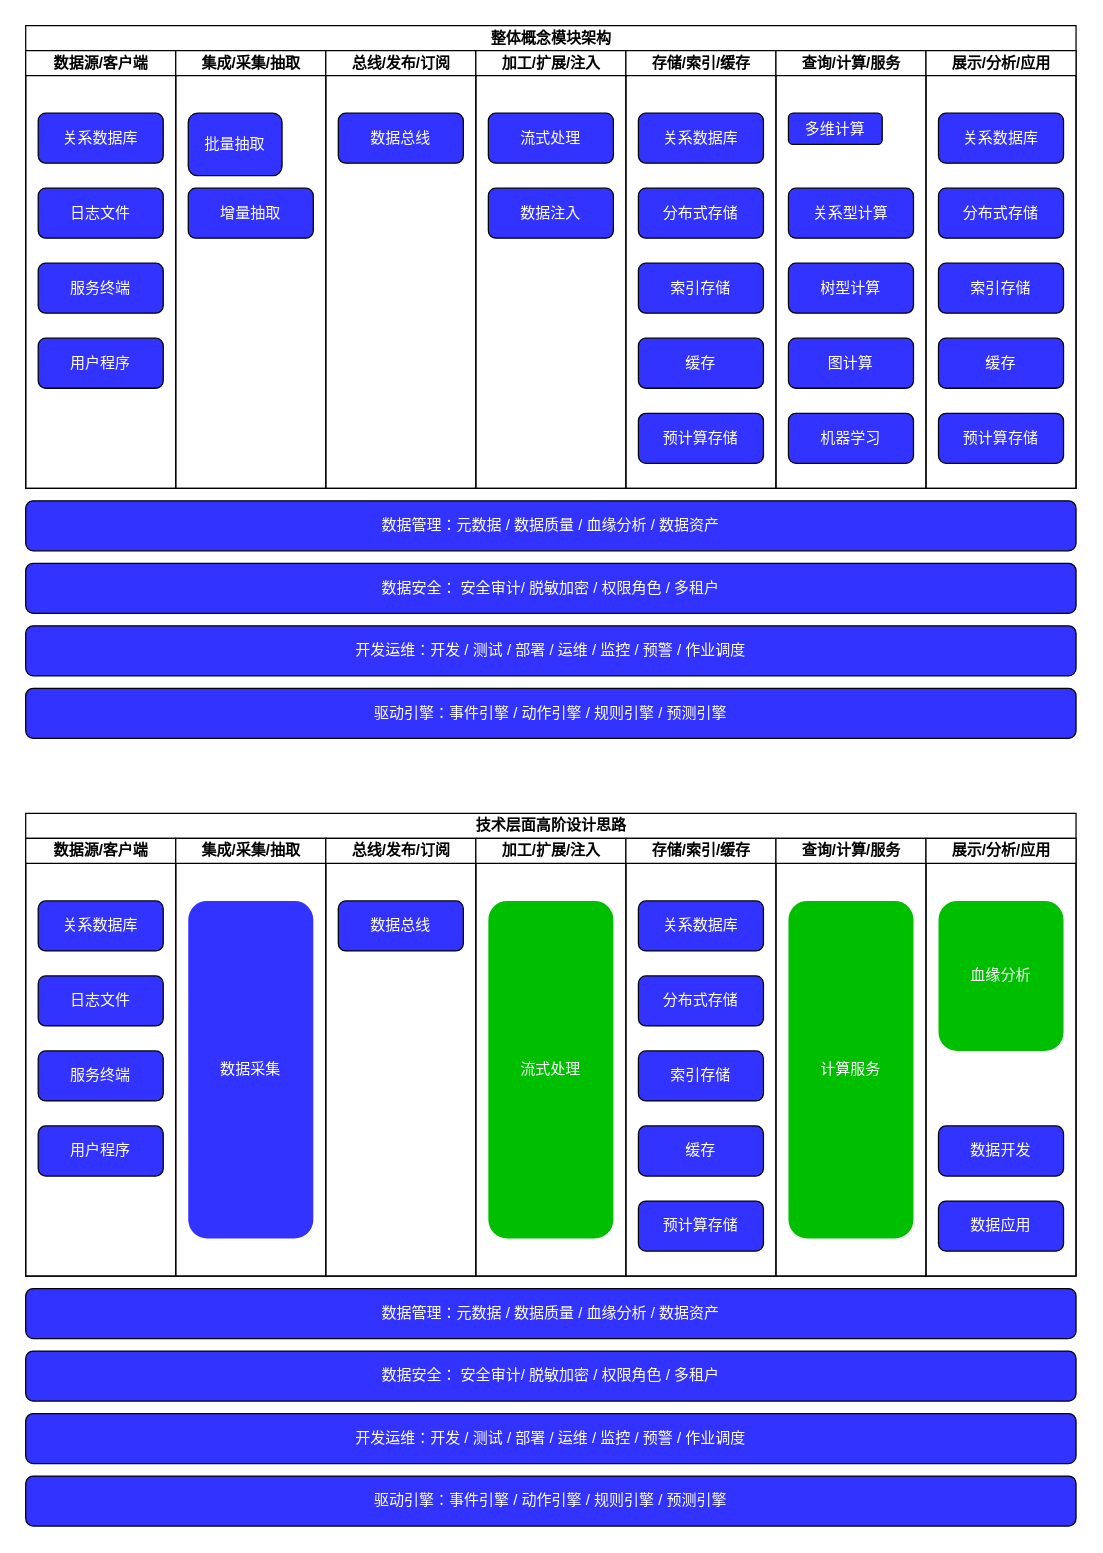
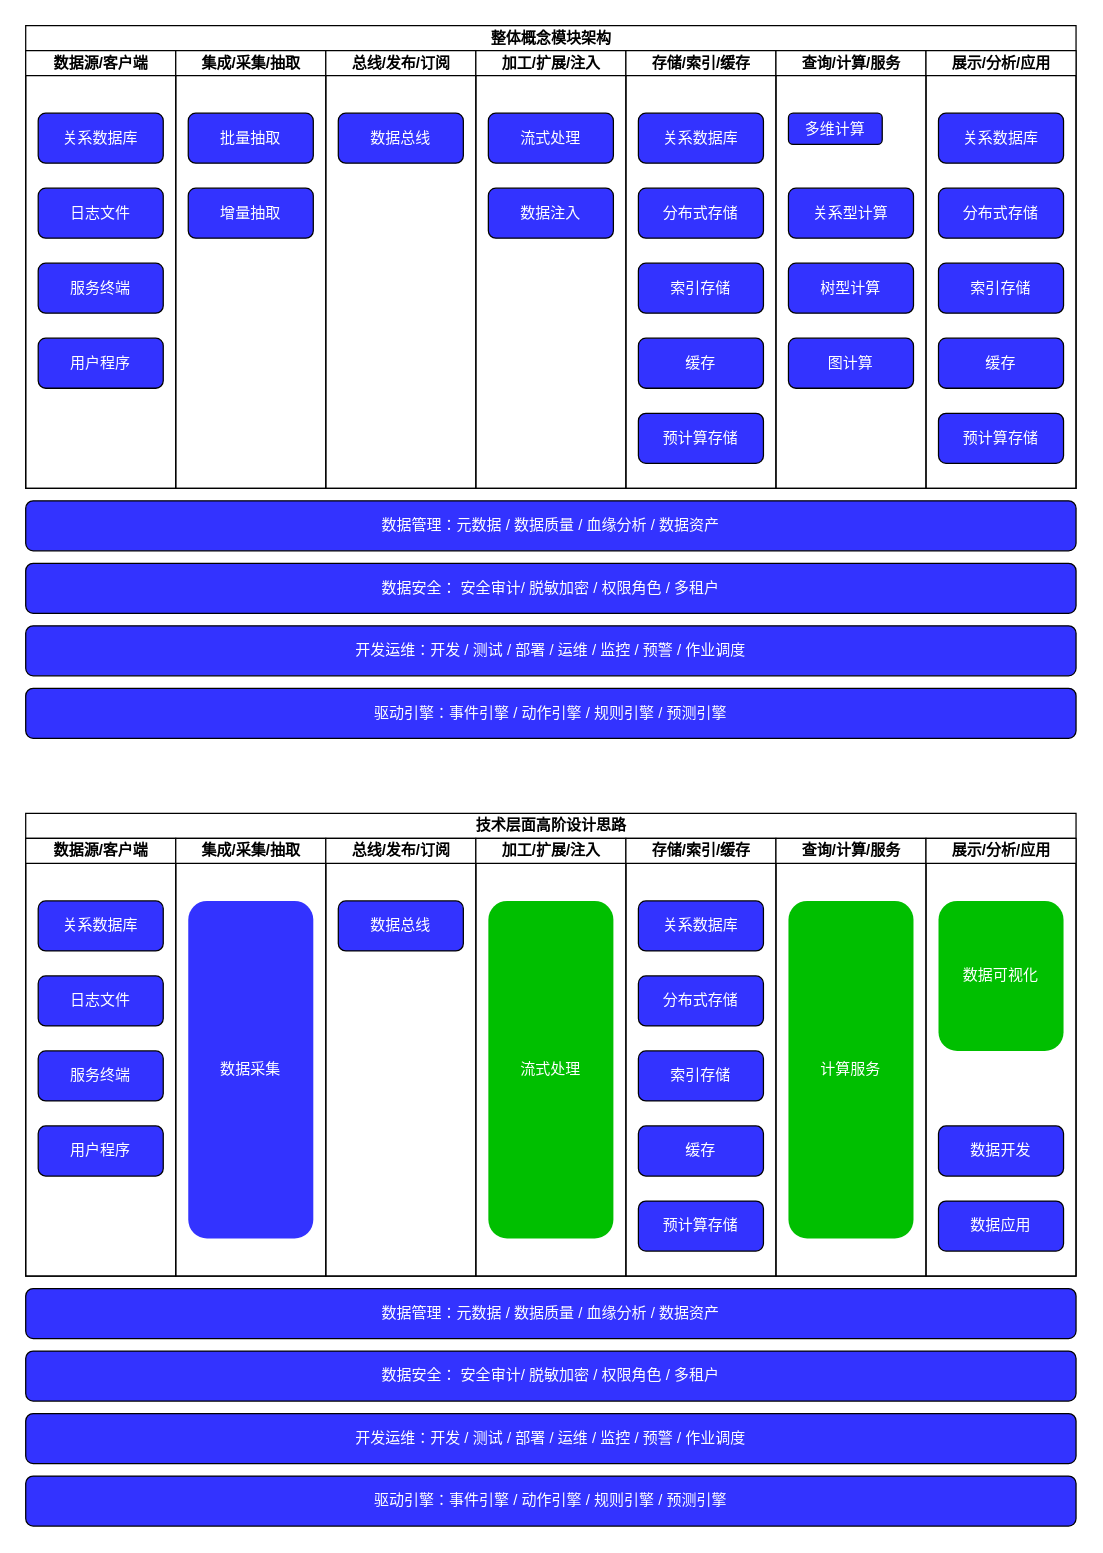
(235, 144) -> (251, 138)
(851, 438) -> none
(1001, 976) -> (1001, 976)
